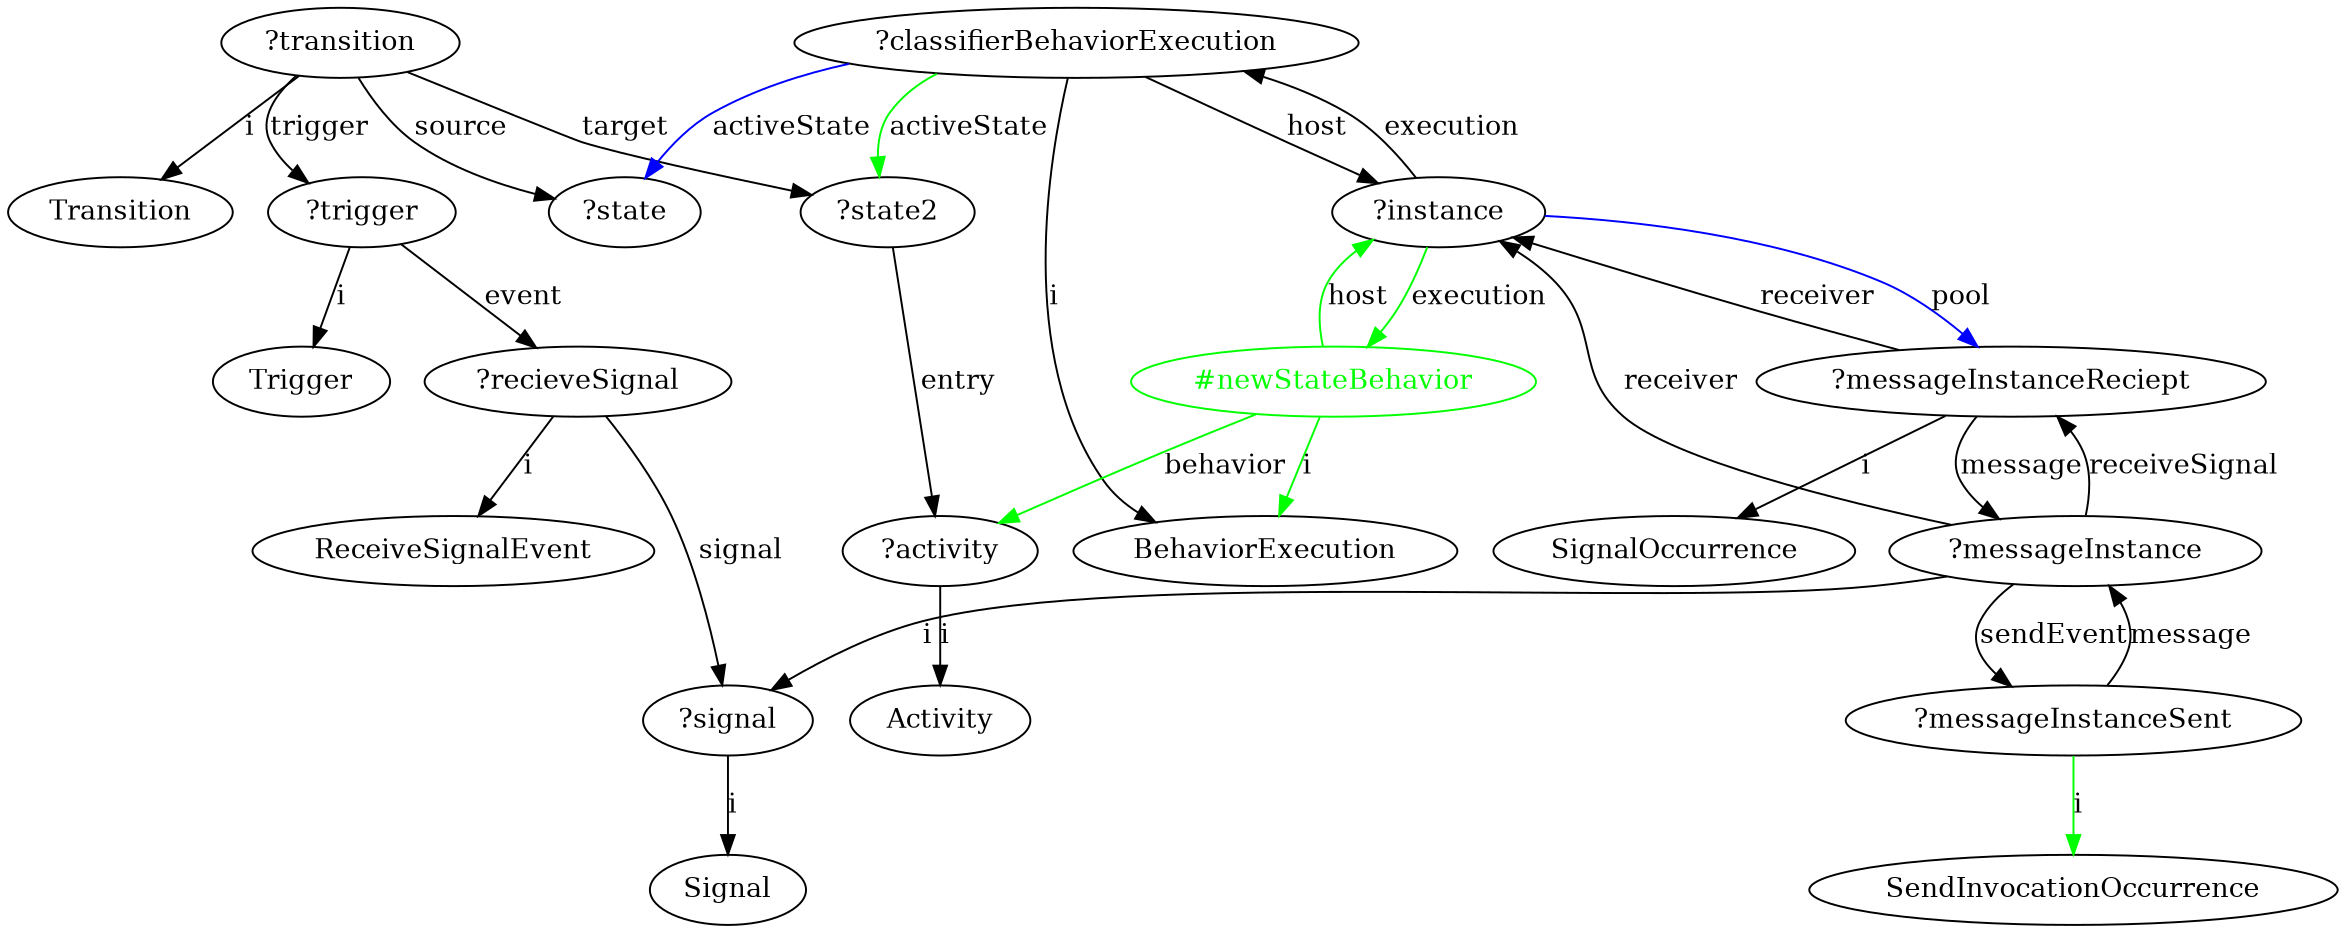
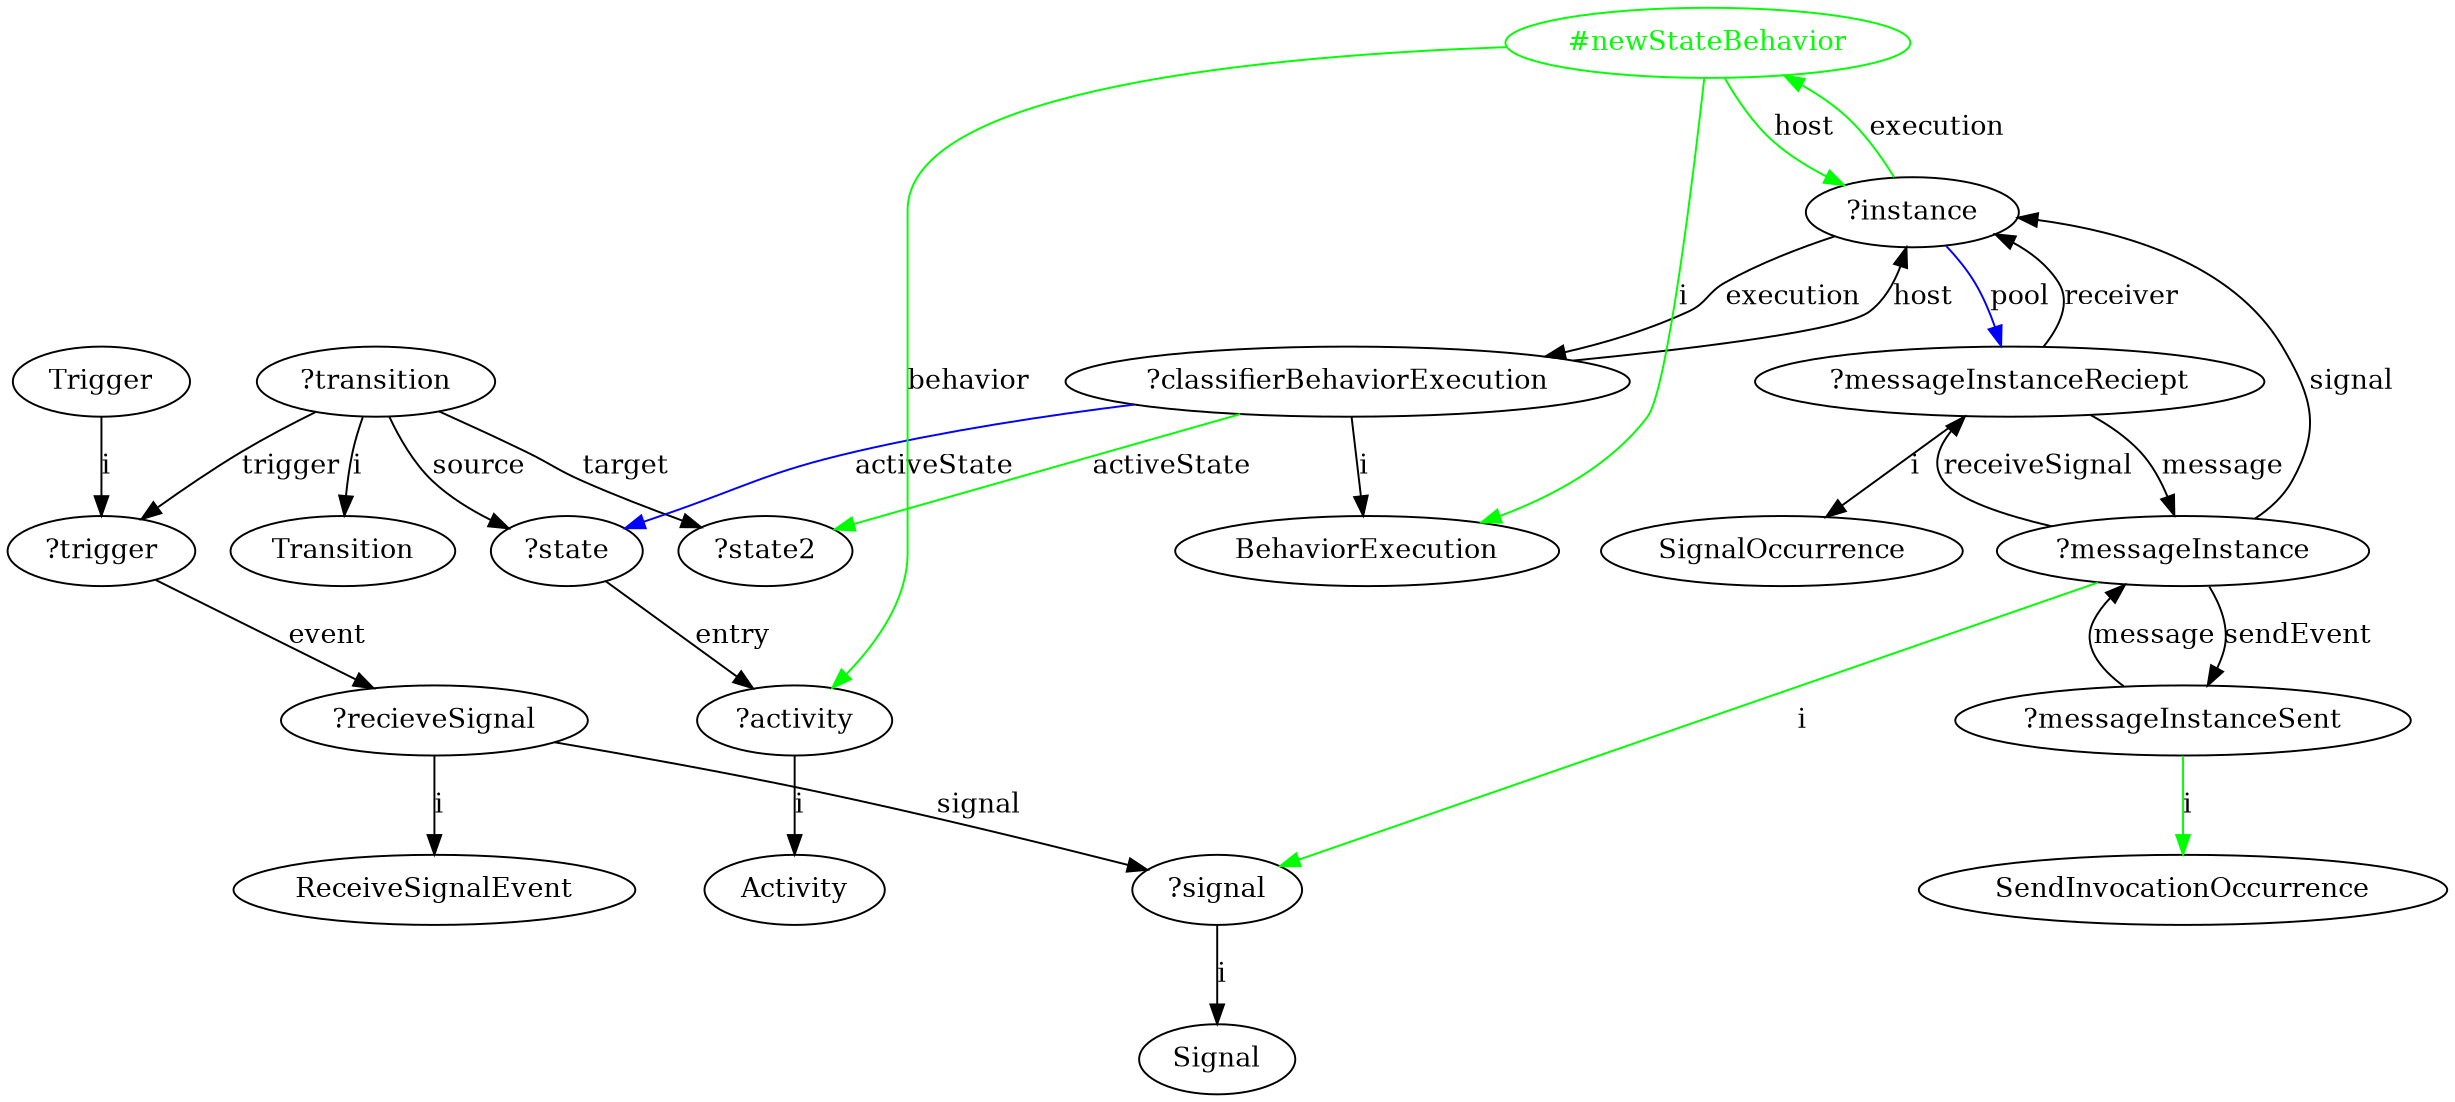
(335, 288) -> (101, 457)
(912, 372) -> (671, 629)
(1681, 382) -> (2351, 382)
(1361, 592) -> (1699, 721)
